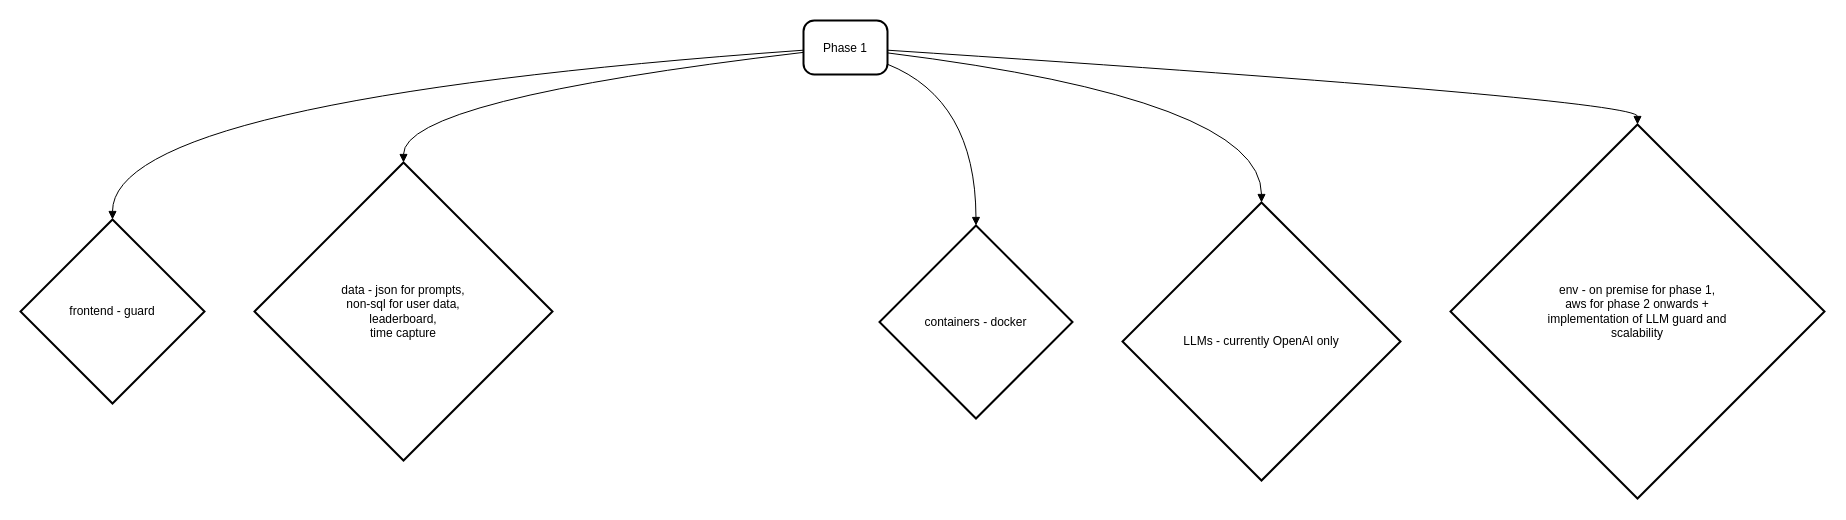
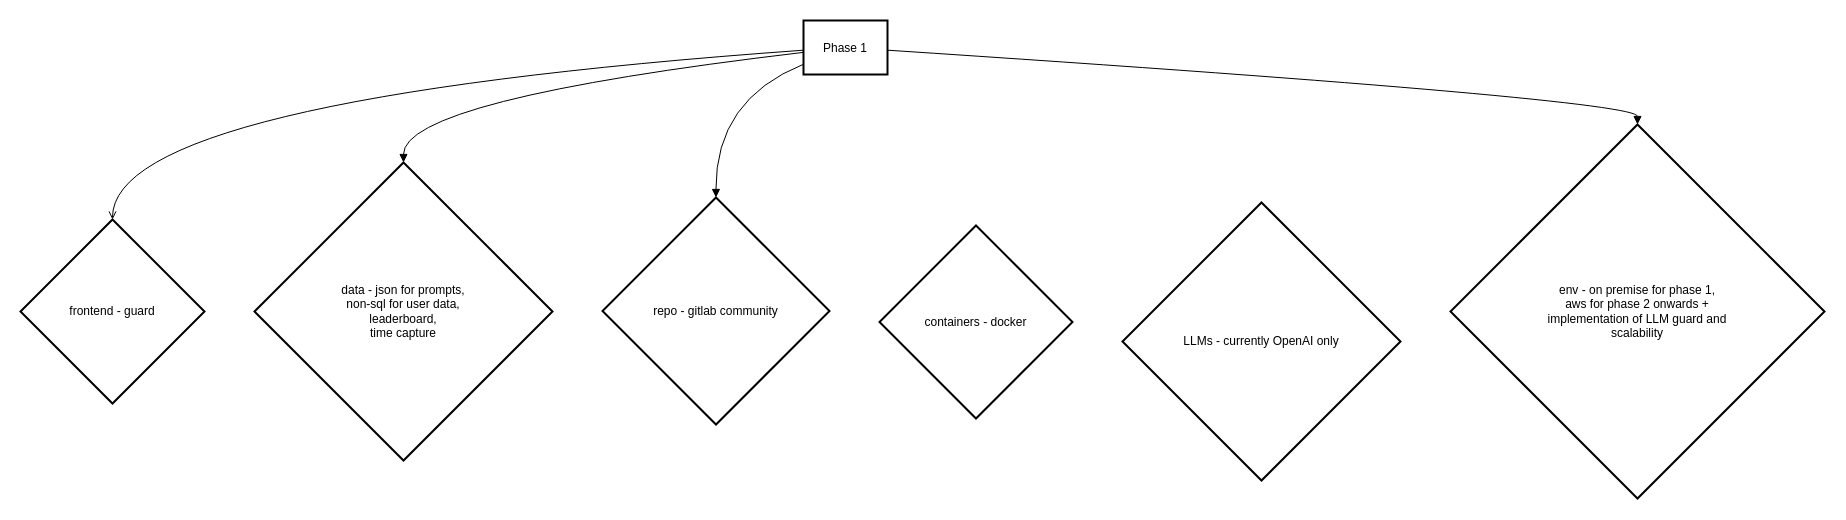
(846, 48) -> (846, 48)
(1092, 89) -> none
none -> (738, 112)
(271, 119) -> (272, 120)
(956, 126) -> none
none -> (716, 311)
